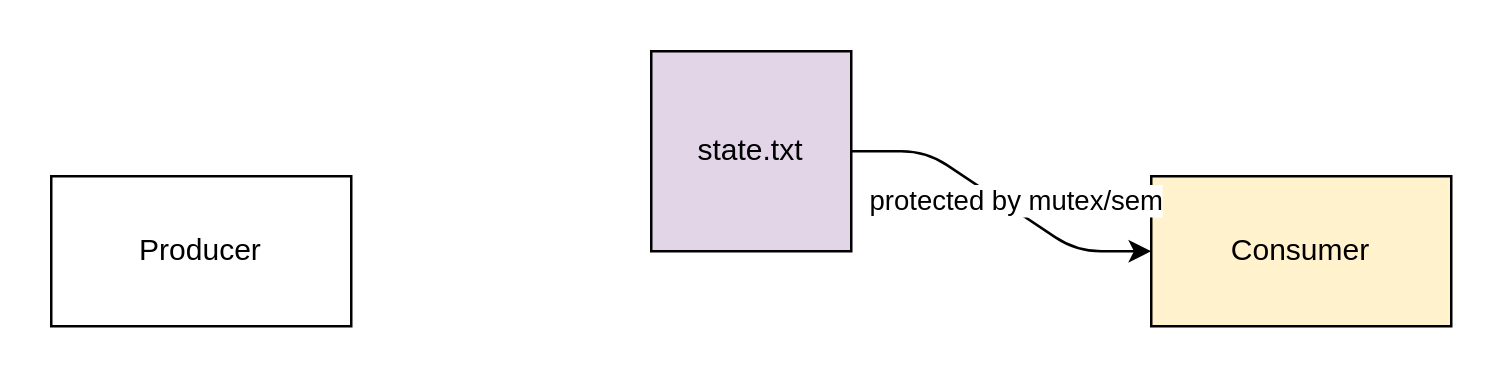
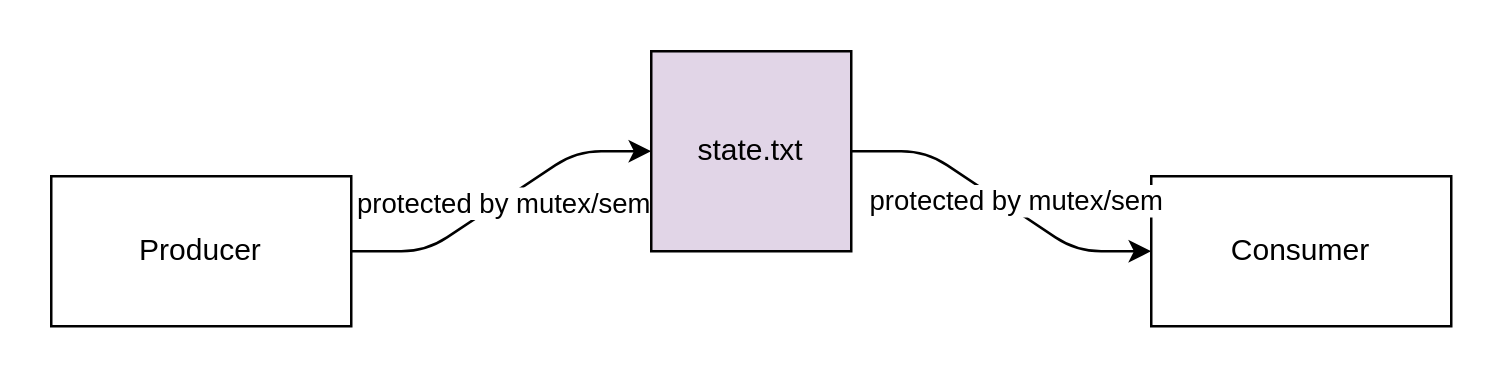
none -> (439, 242)
(1301, 251) -> (1301, 251)
